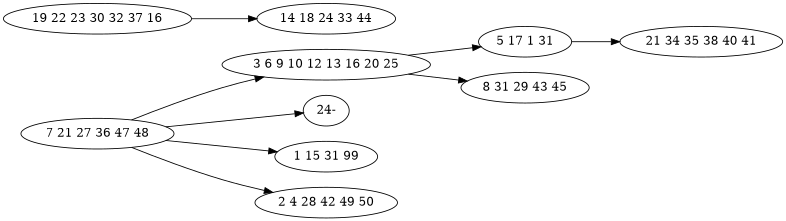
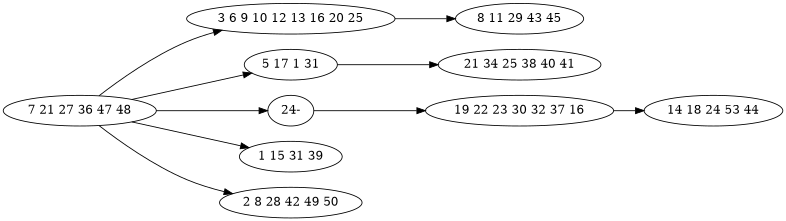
(326, 19) -> (713, 111)
(701, 42) -> (520, 65)
(441, 51) -> (188, 87)
(525, 88) -> (520, 19)
none -> (365, 111)
(326, 157) -> (291, 157)
(326, 203) -> (291, 203)
